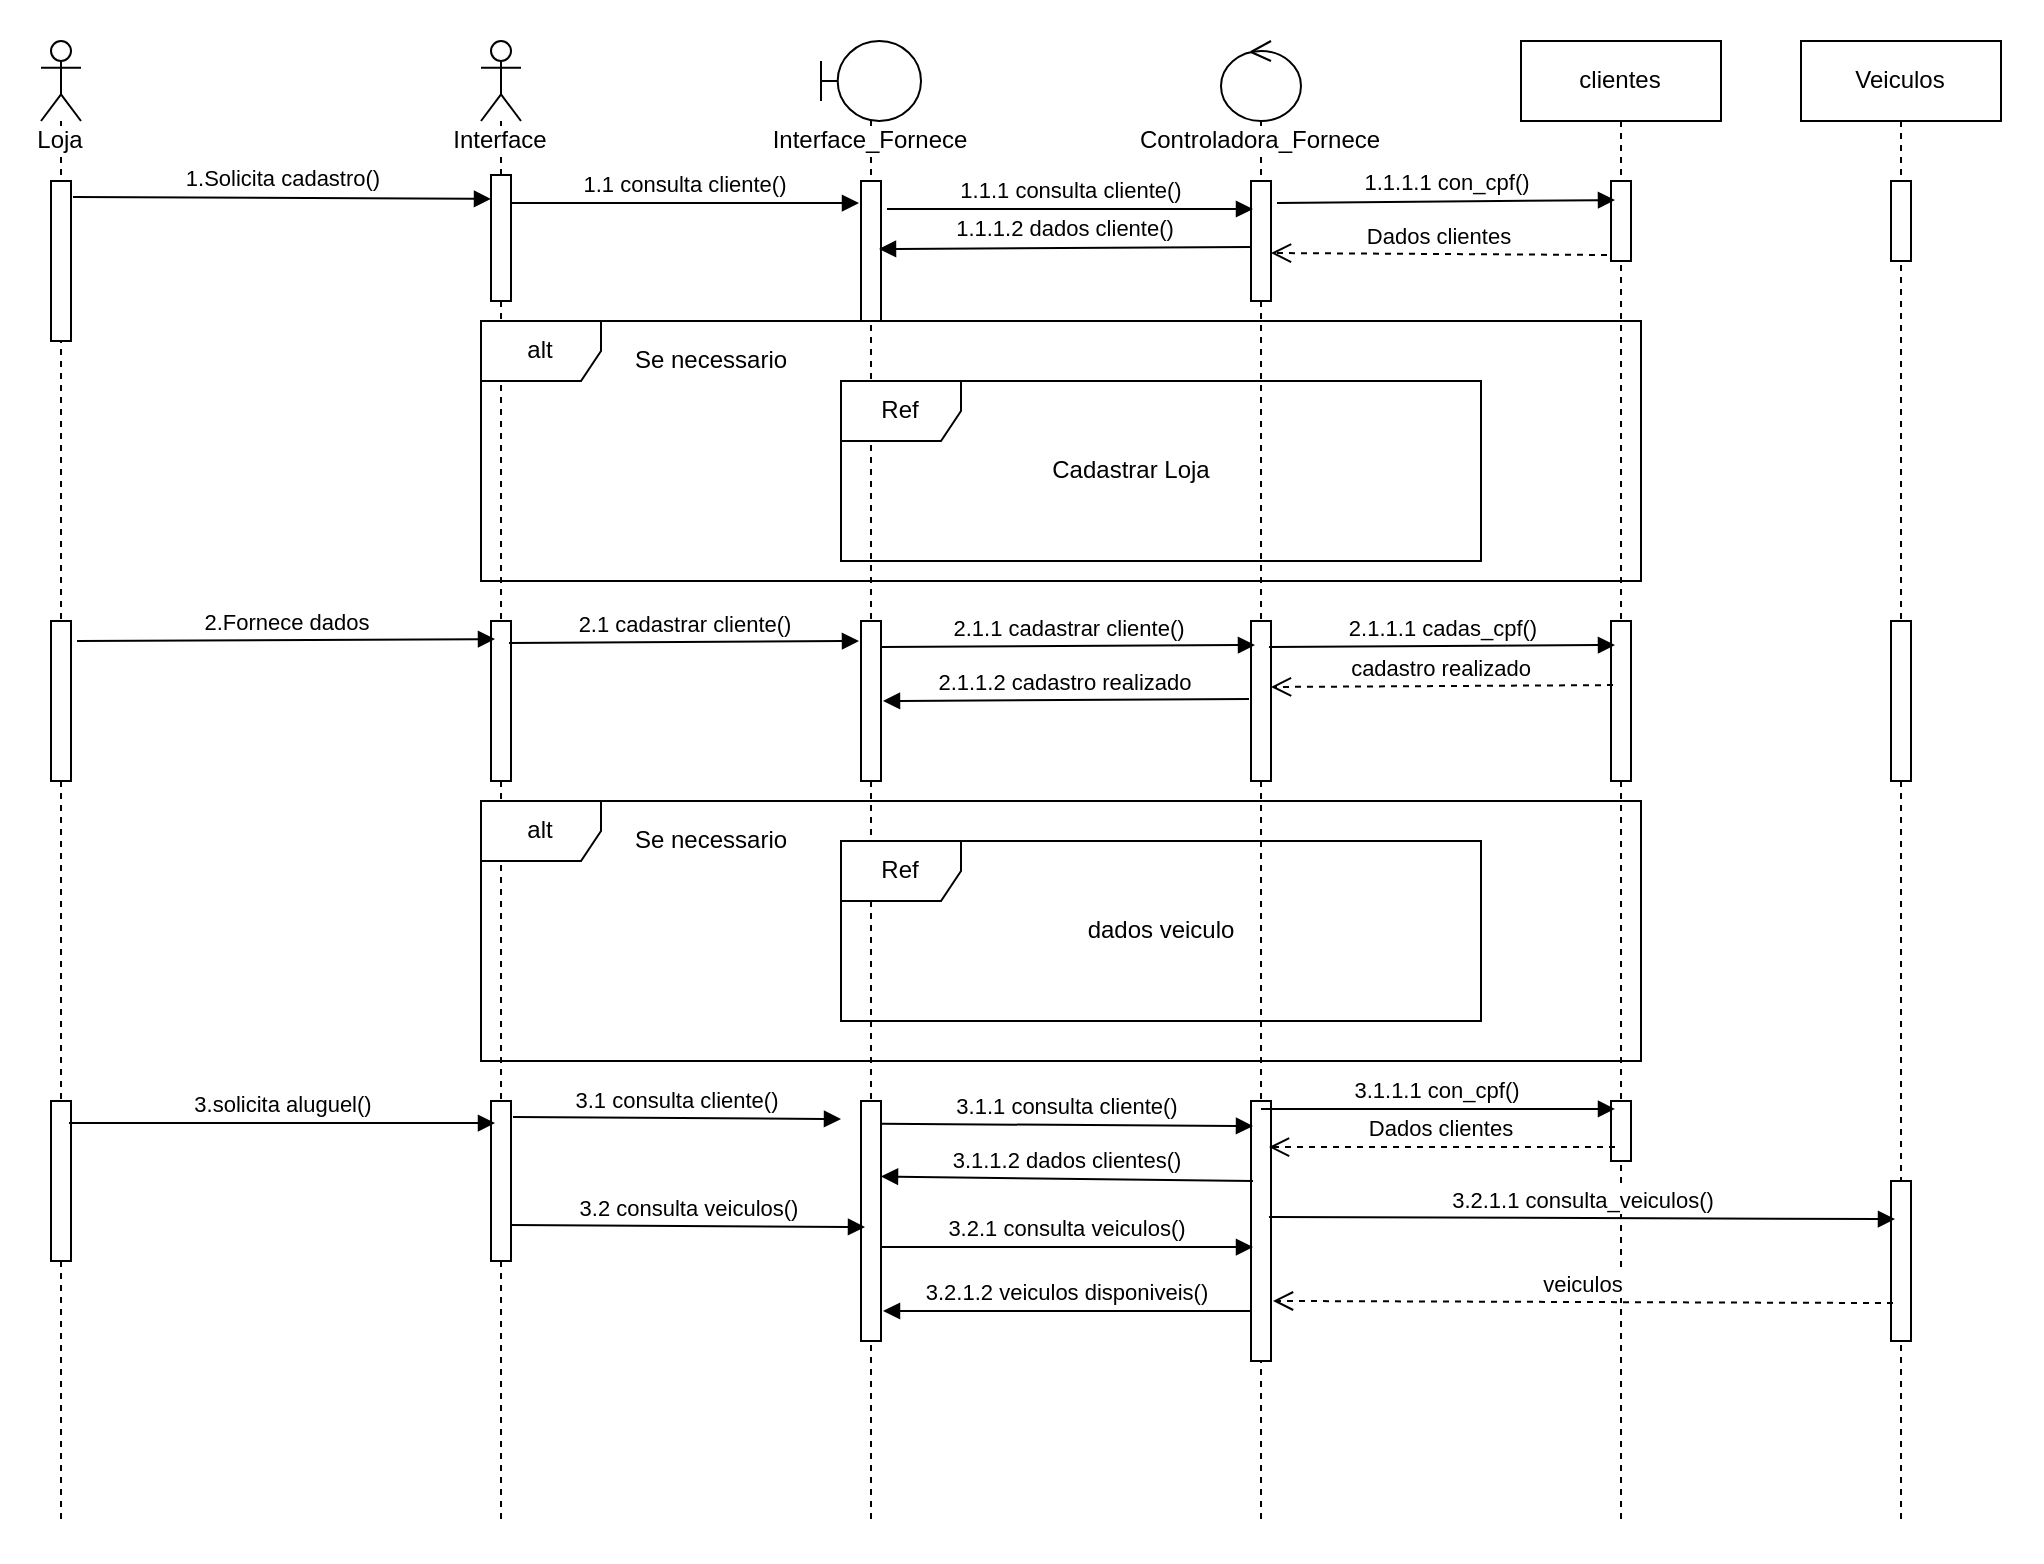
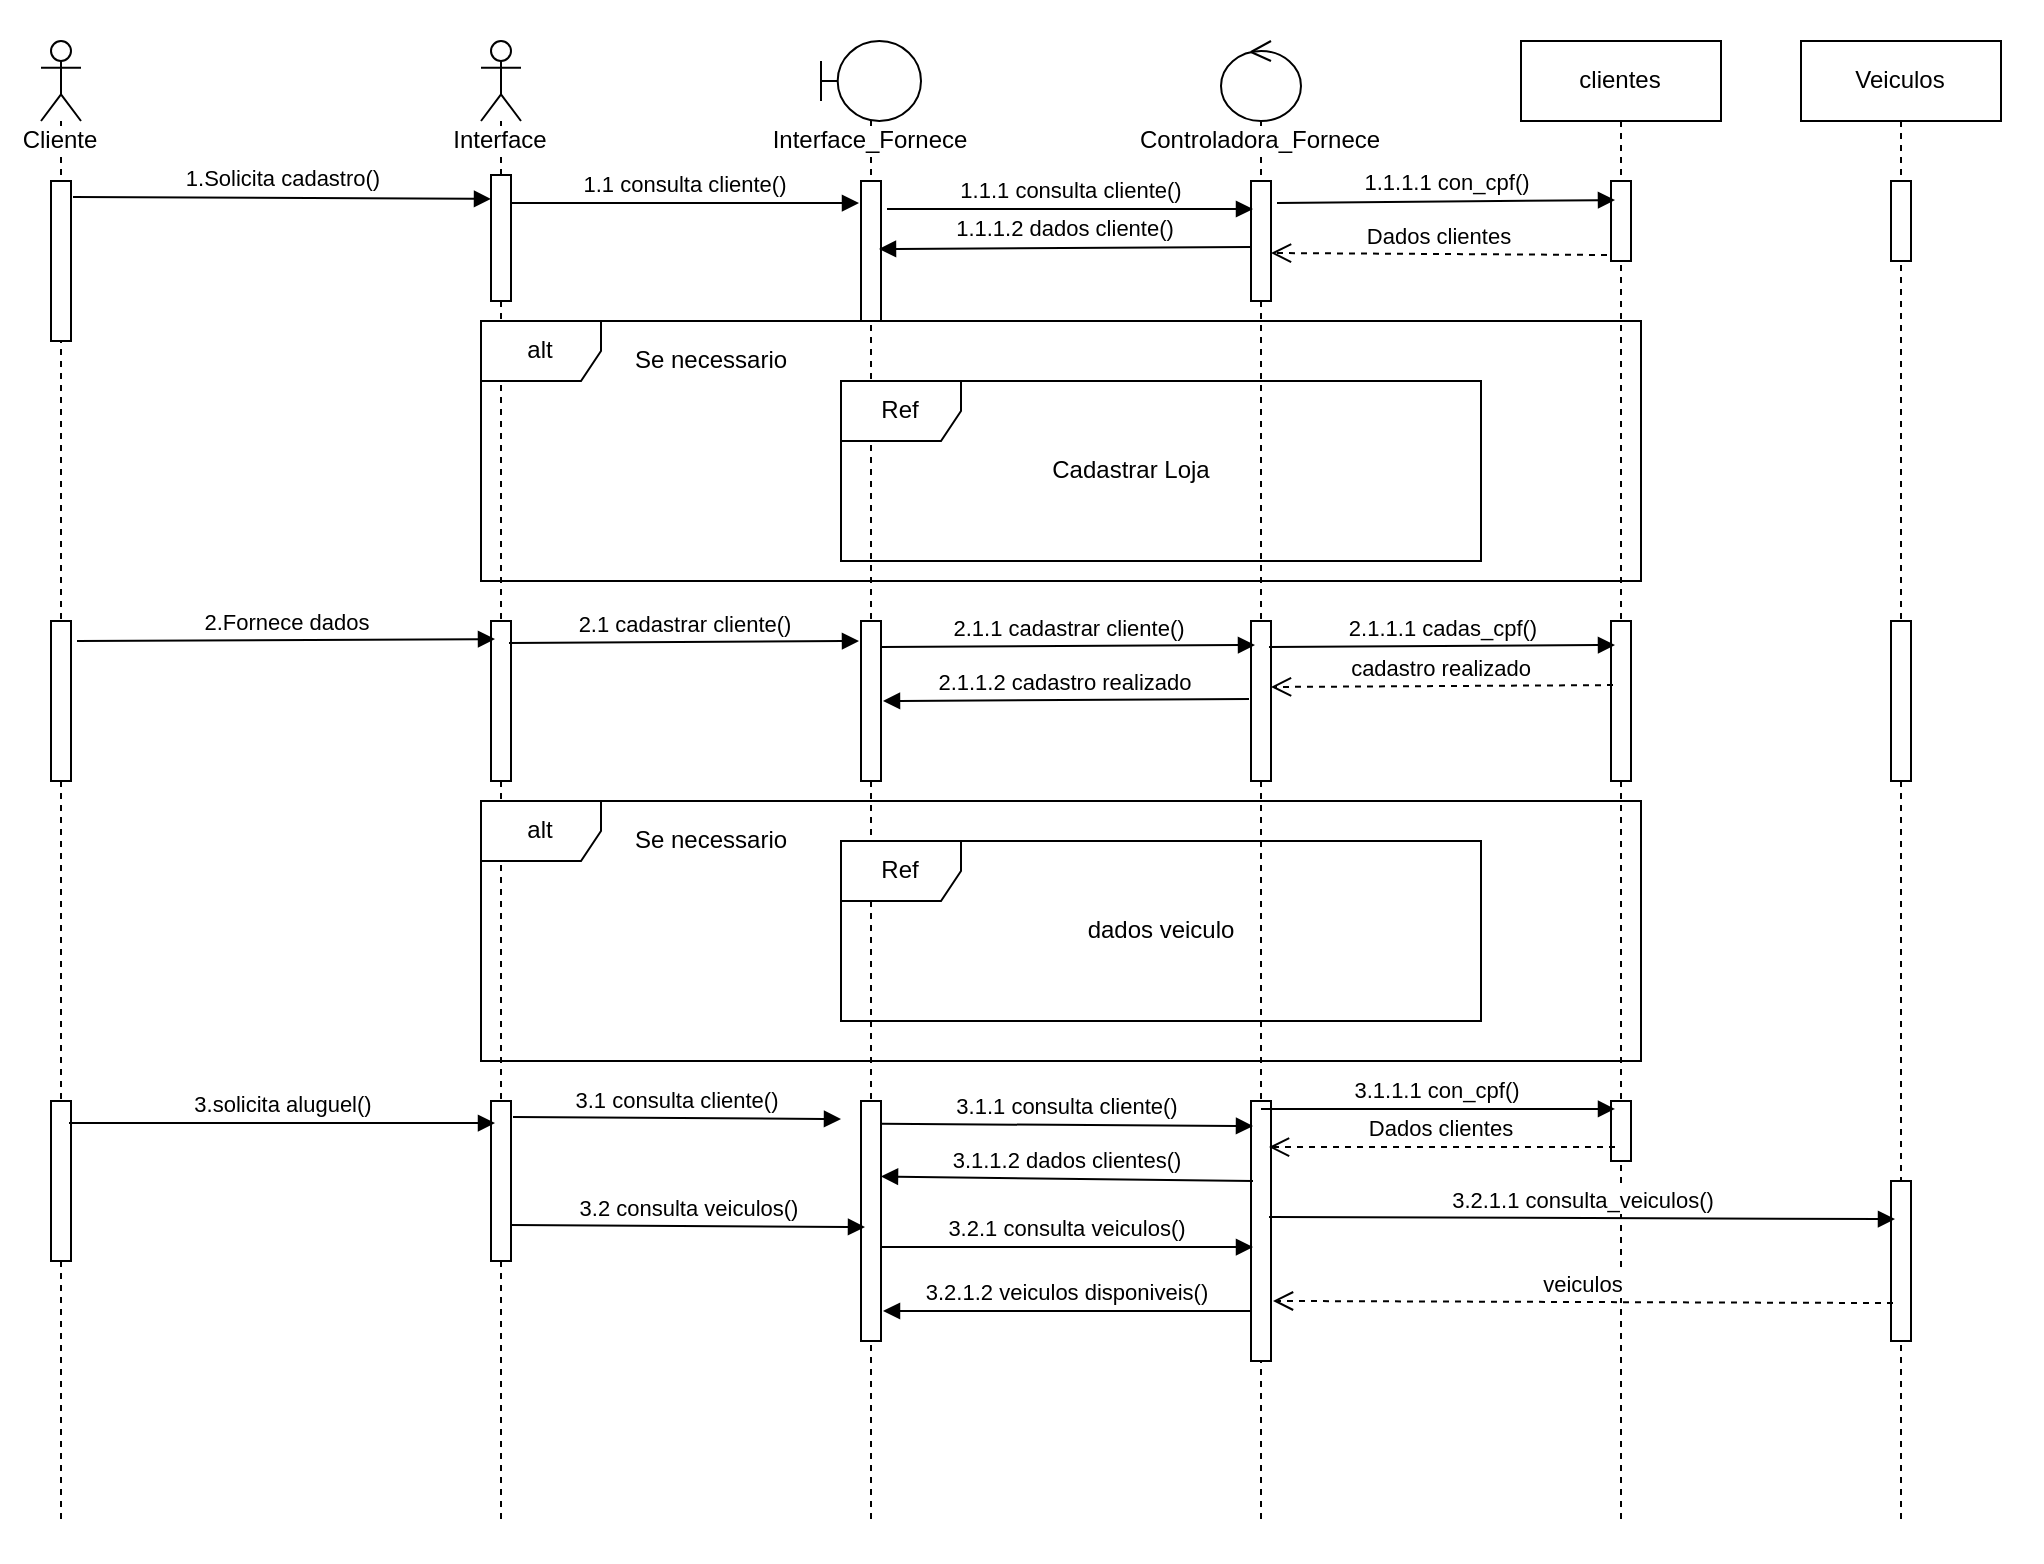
(61, 156) -> (61, 170)
